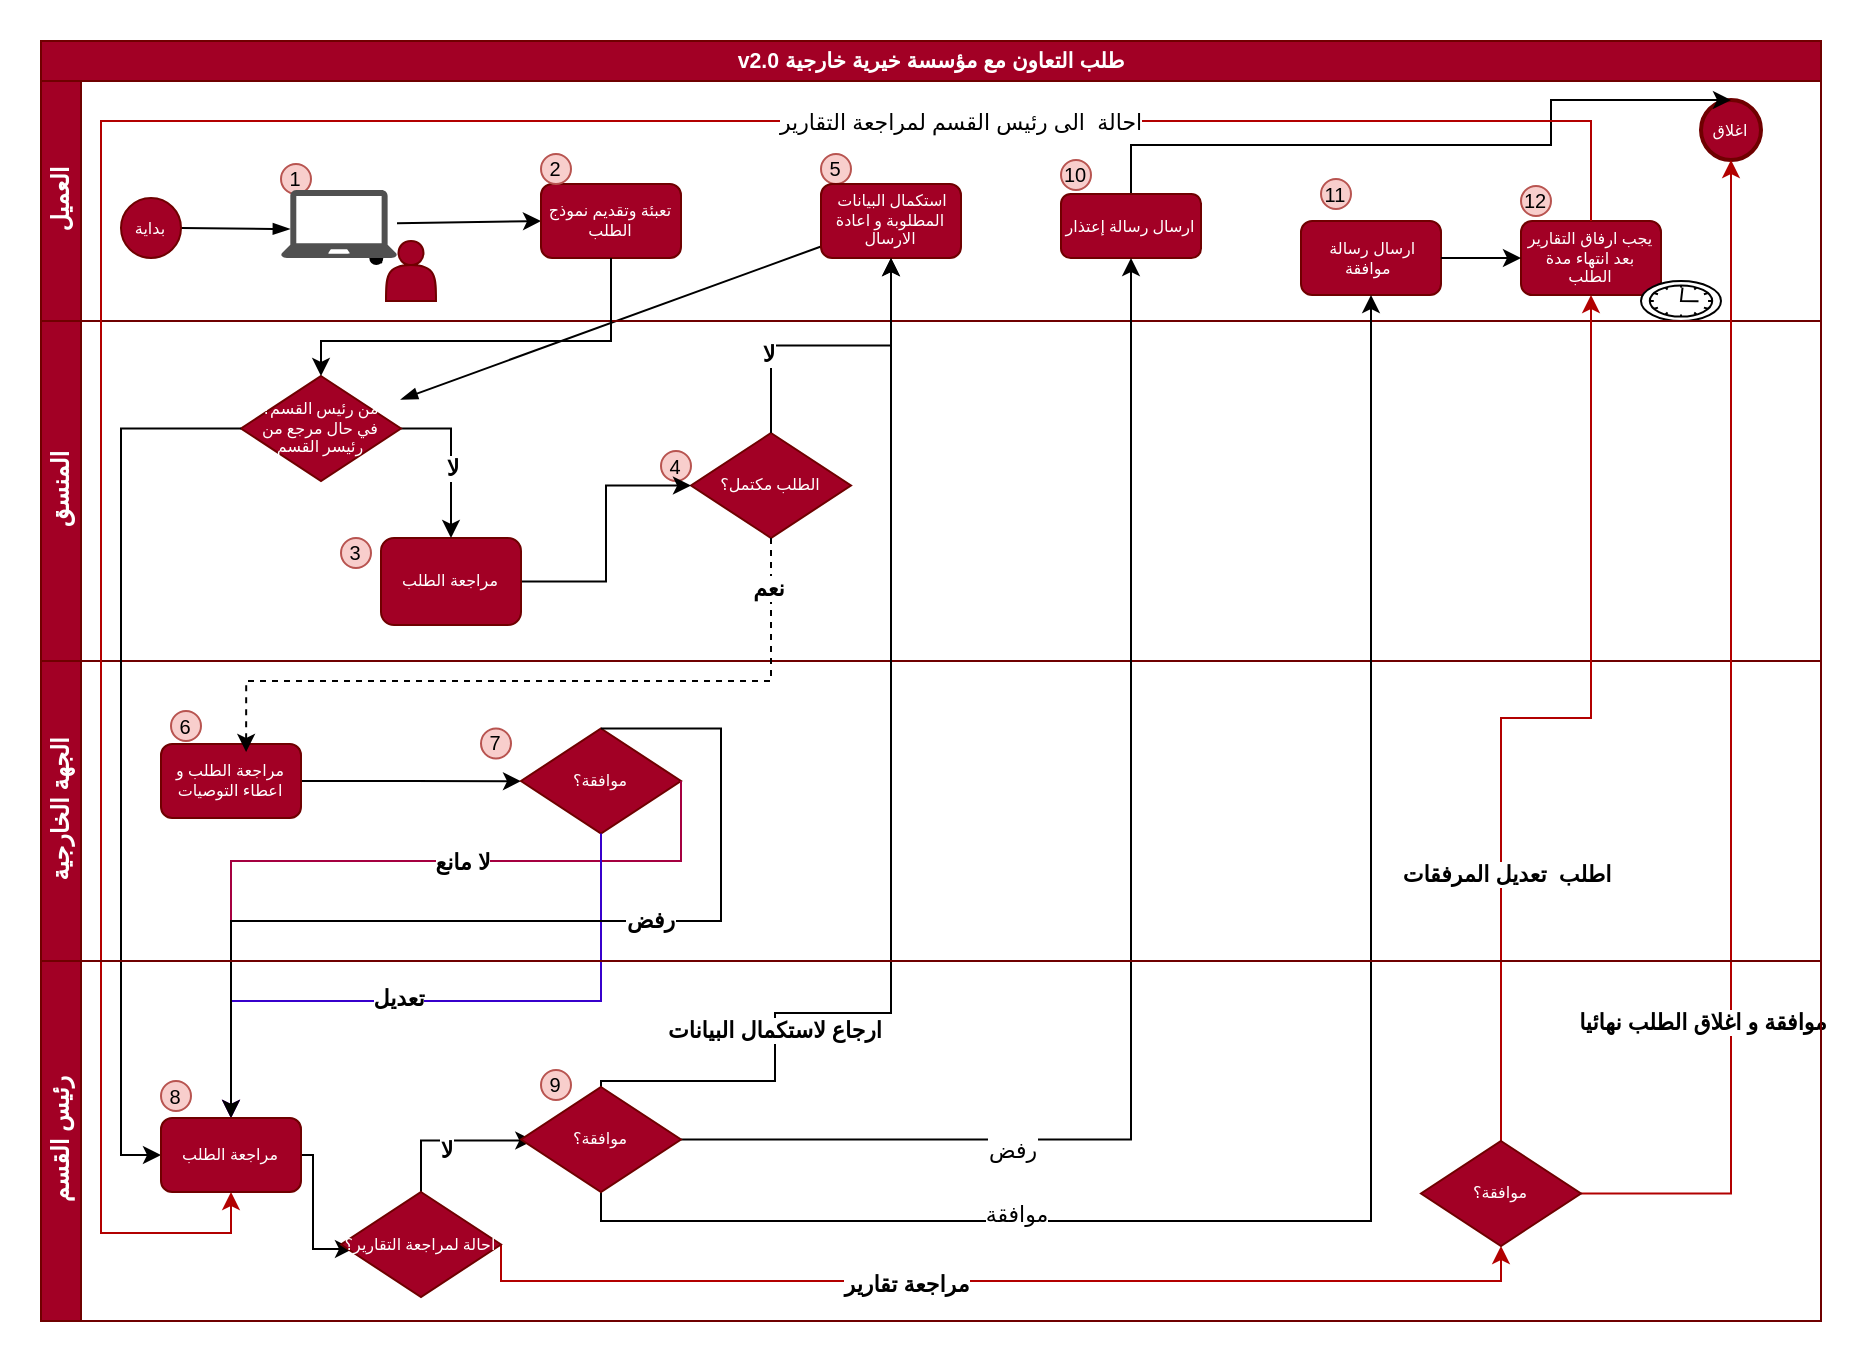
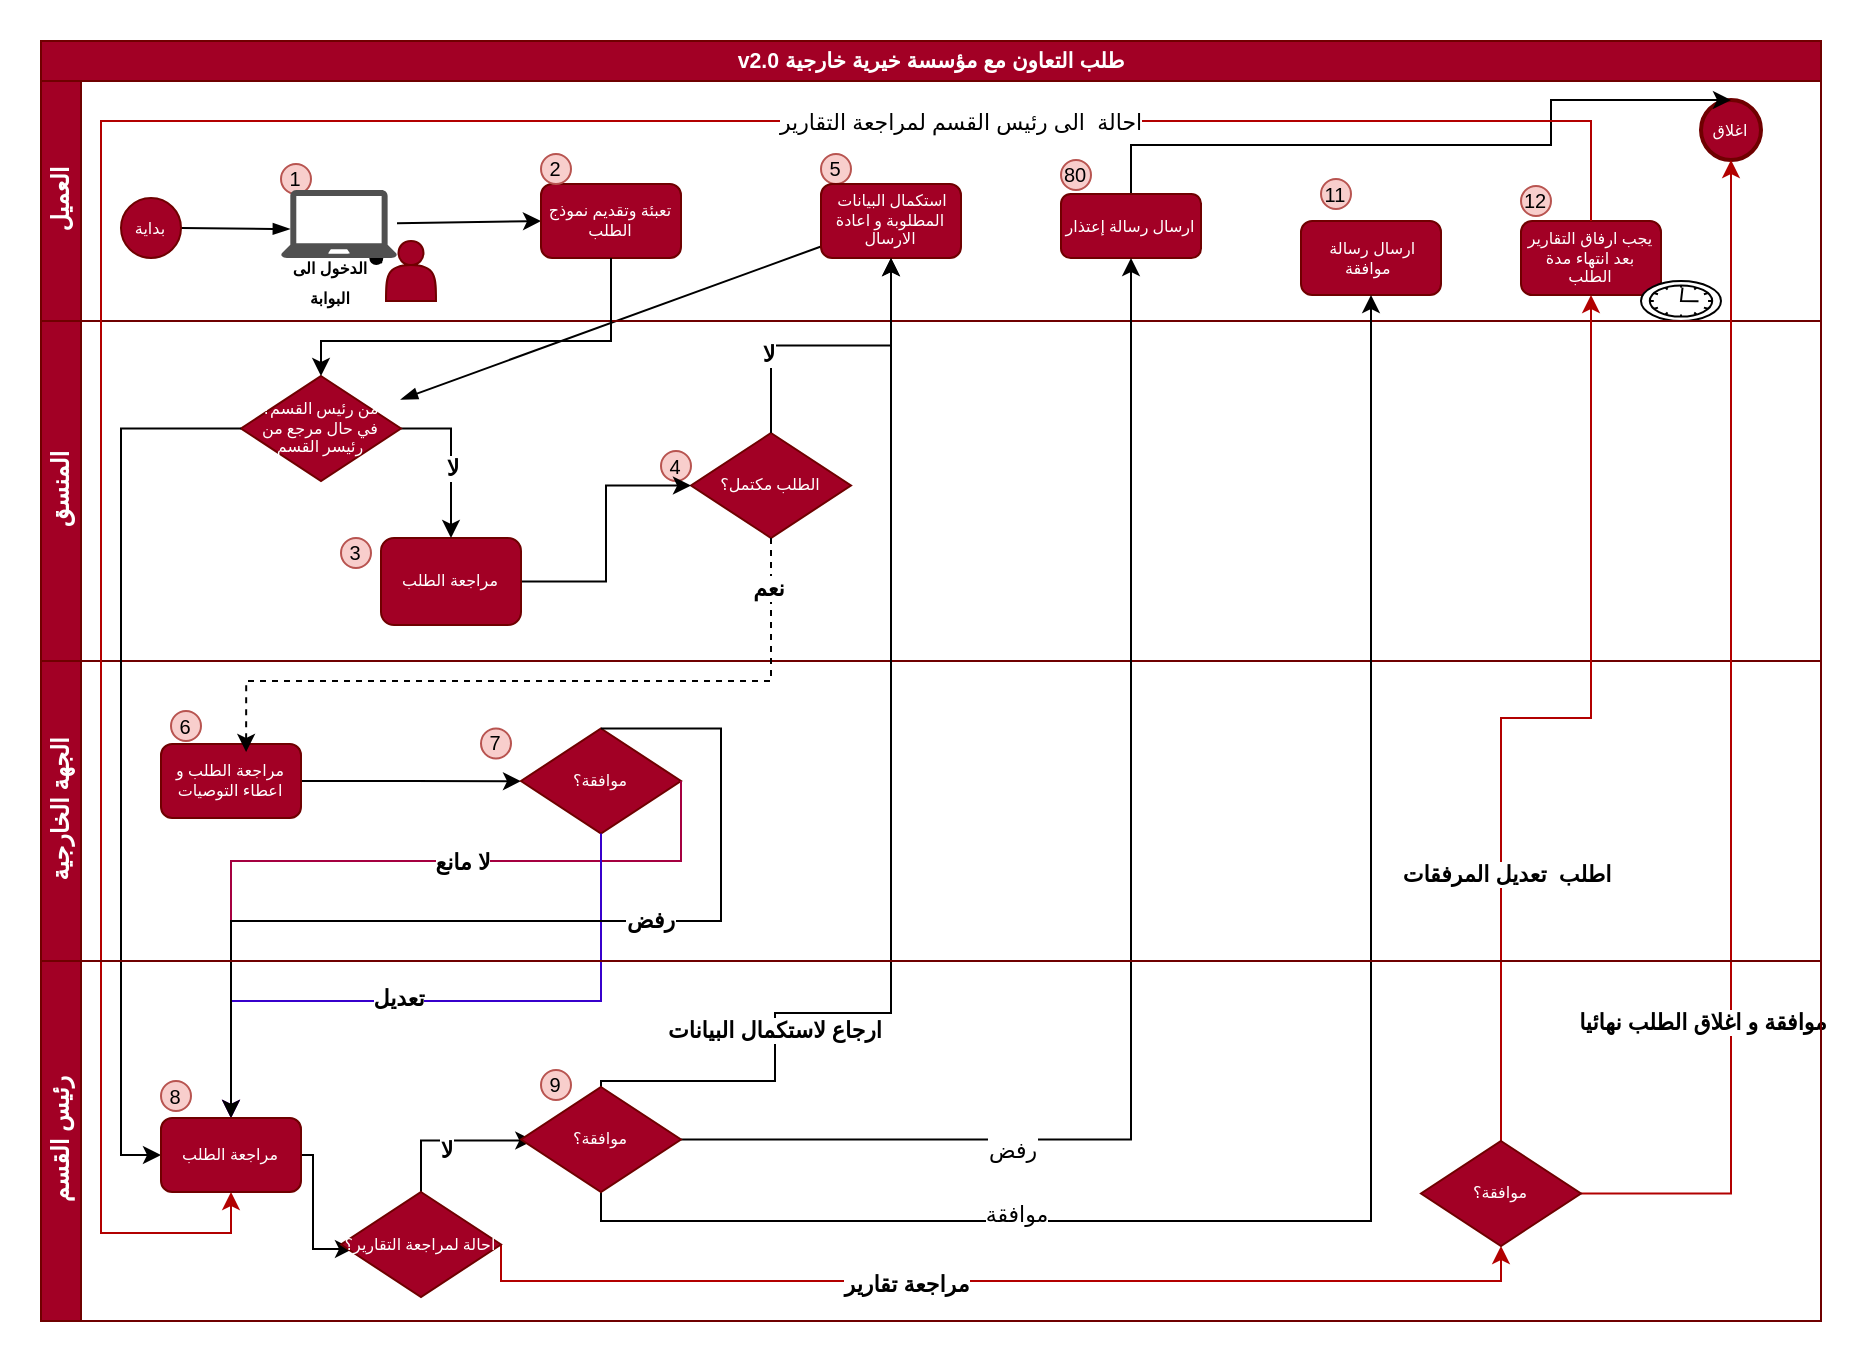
(1076, 175) -> (1076, 175)
(1474, 258) -> none
none -> (331, 281)
